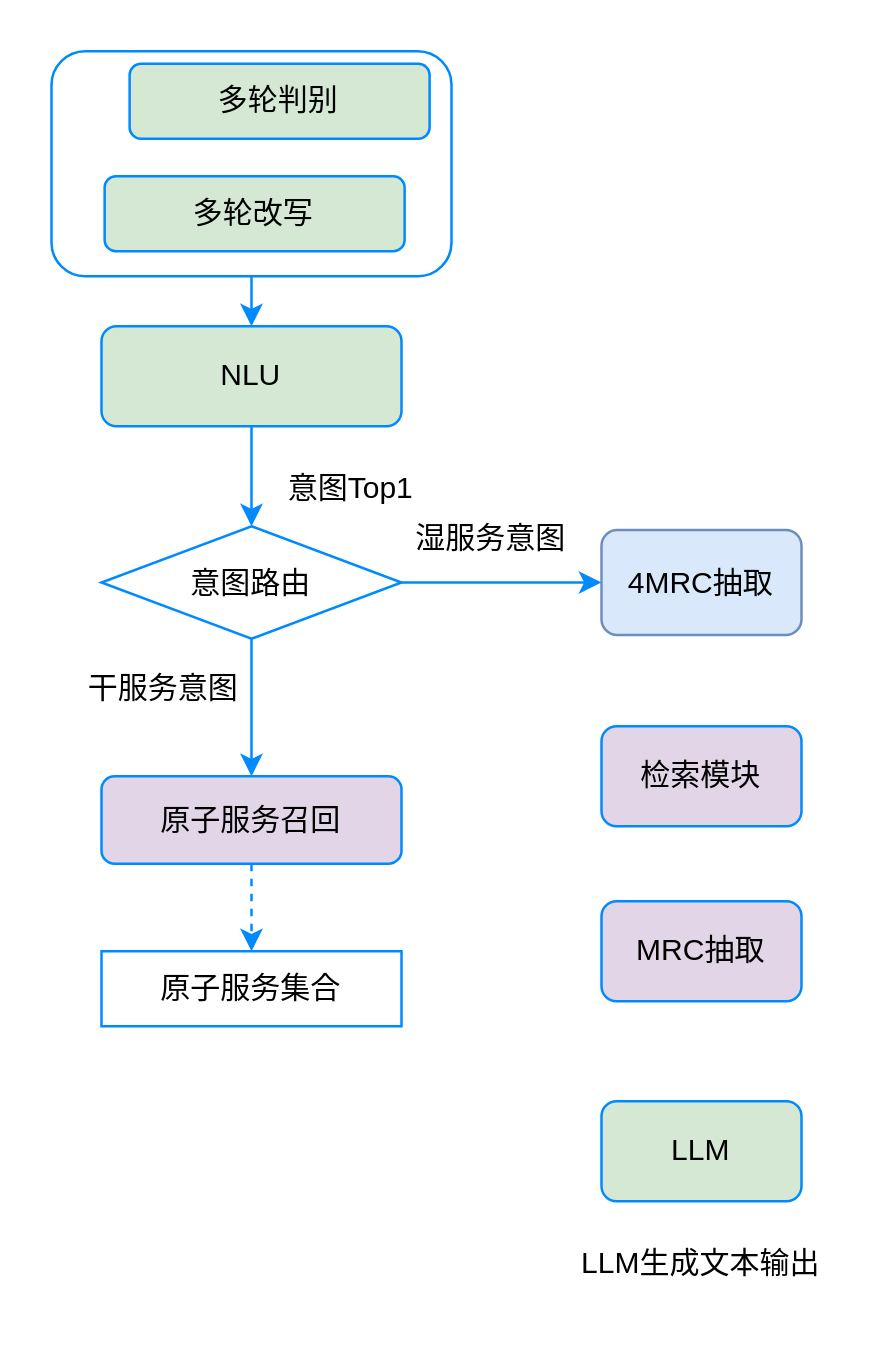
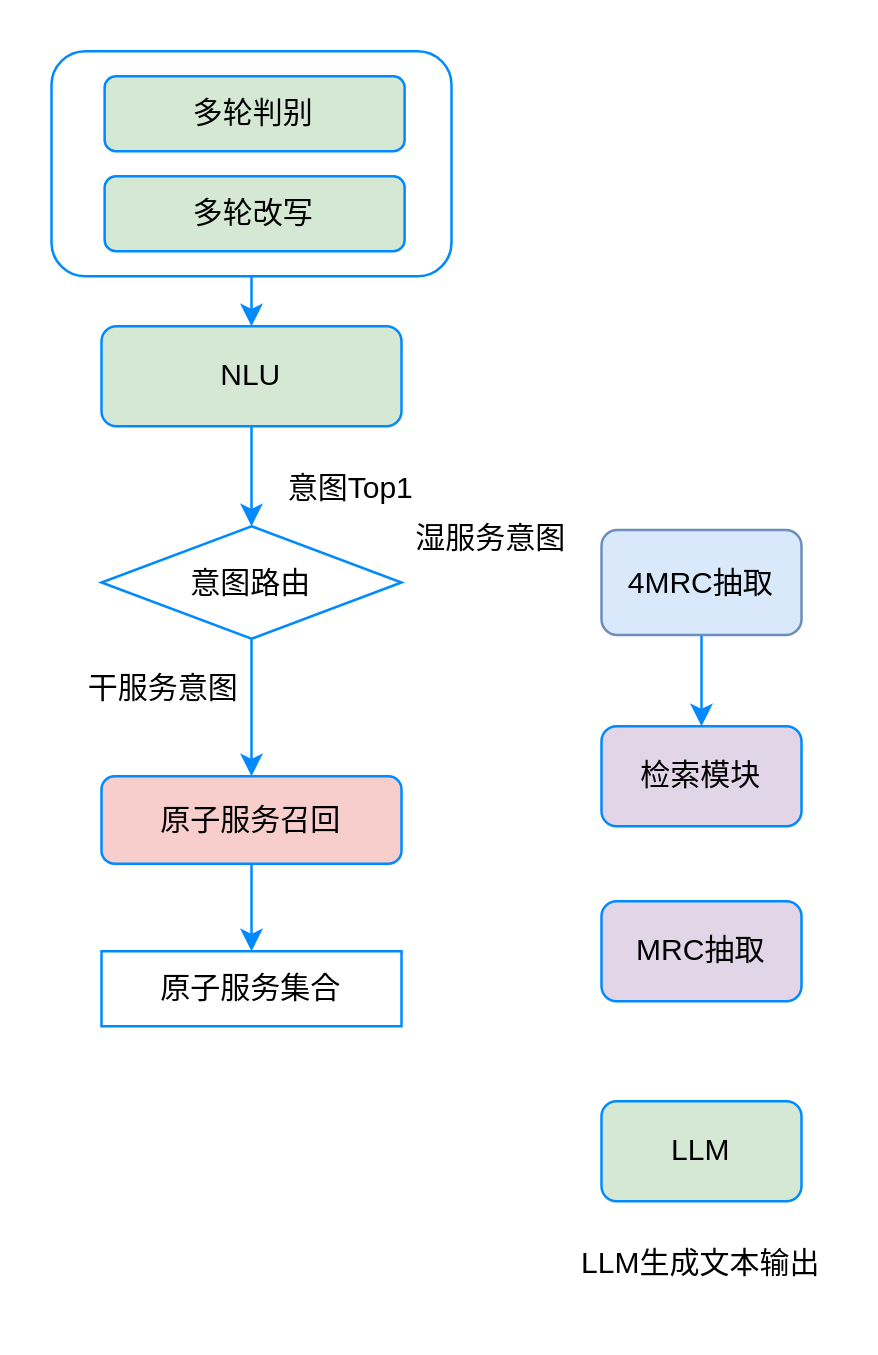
(279, 101) -> (254, 114)
(493, 583) -> none
none -> (701, 672)
(251, 820) -> (251, 820)
(251, 902) -> (251, 902)
